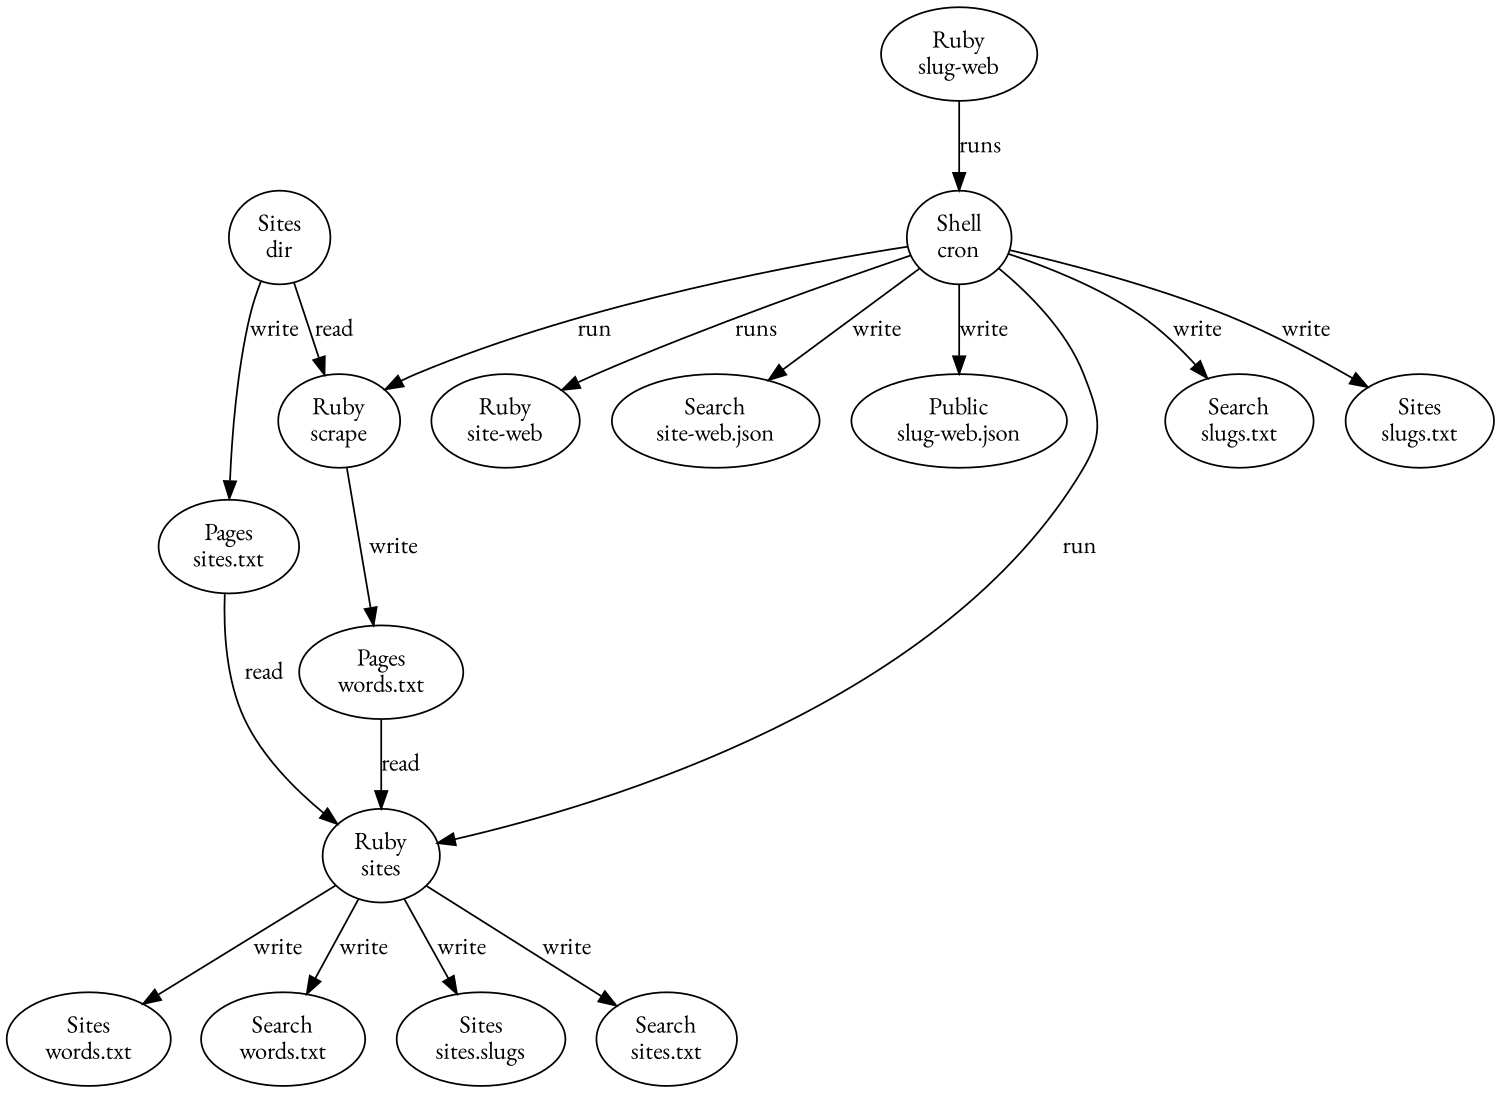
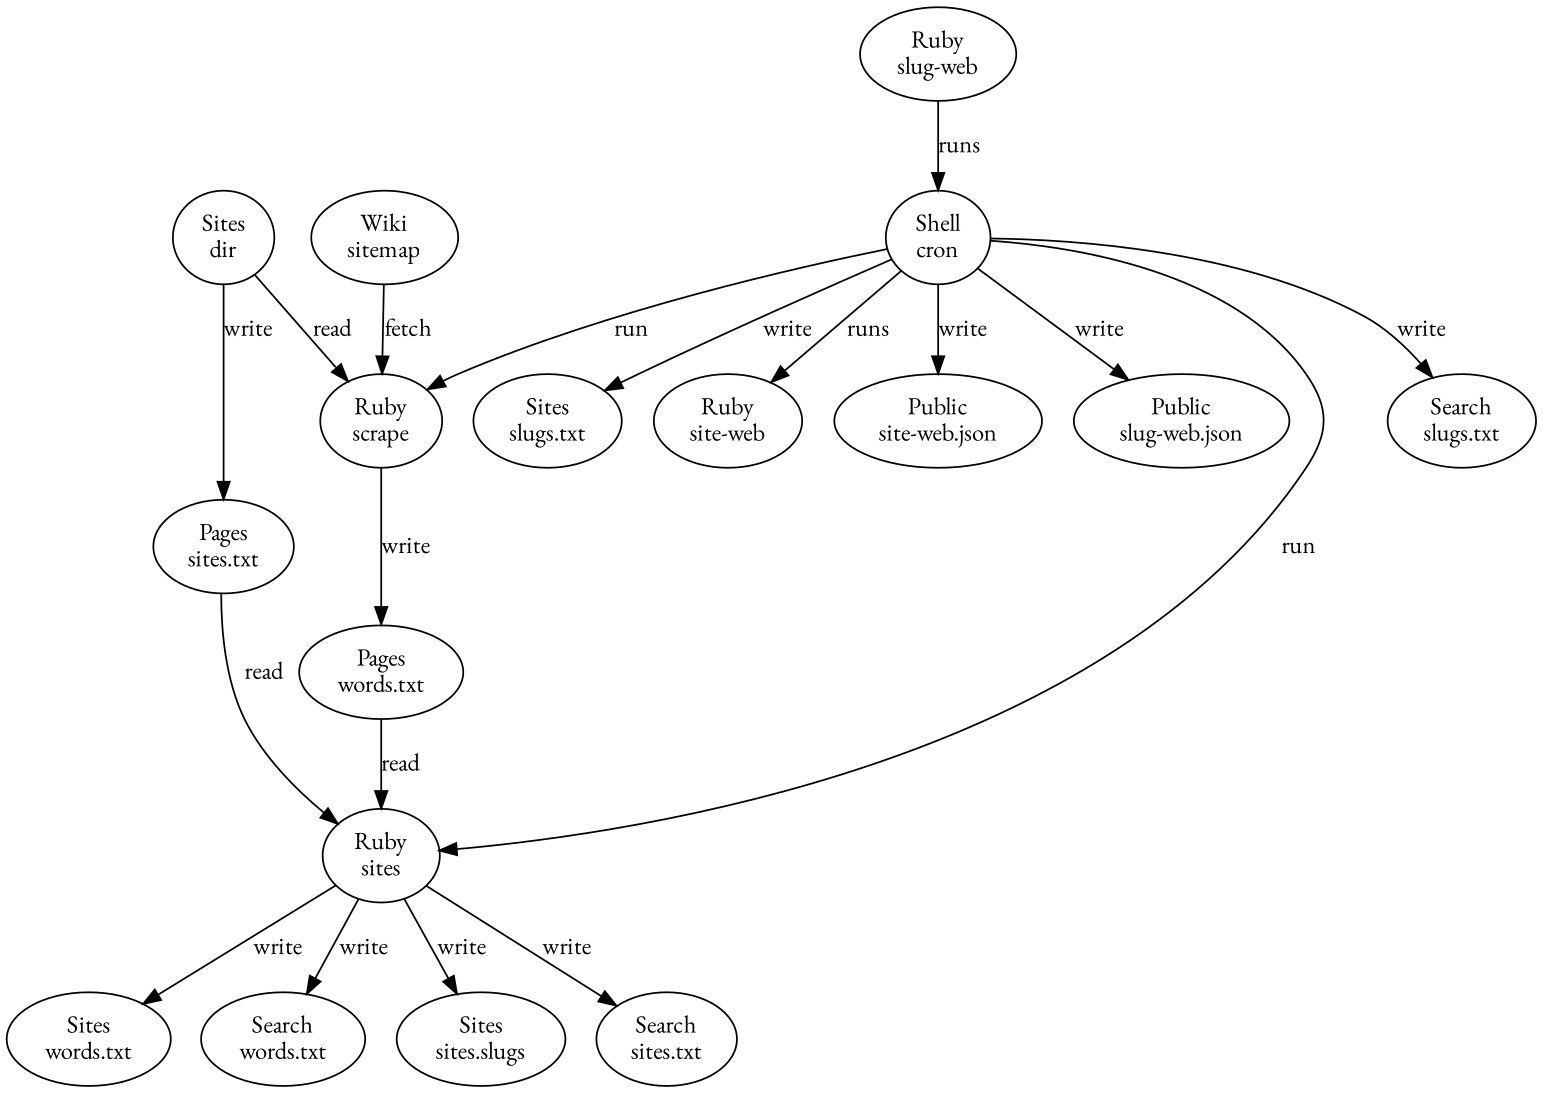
none -> (385, 238)
(716, 421) -> (938, 421)
